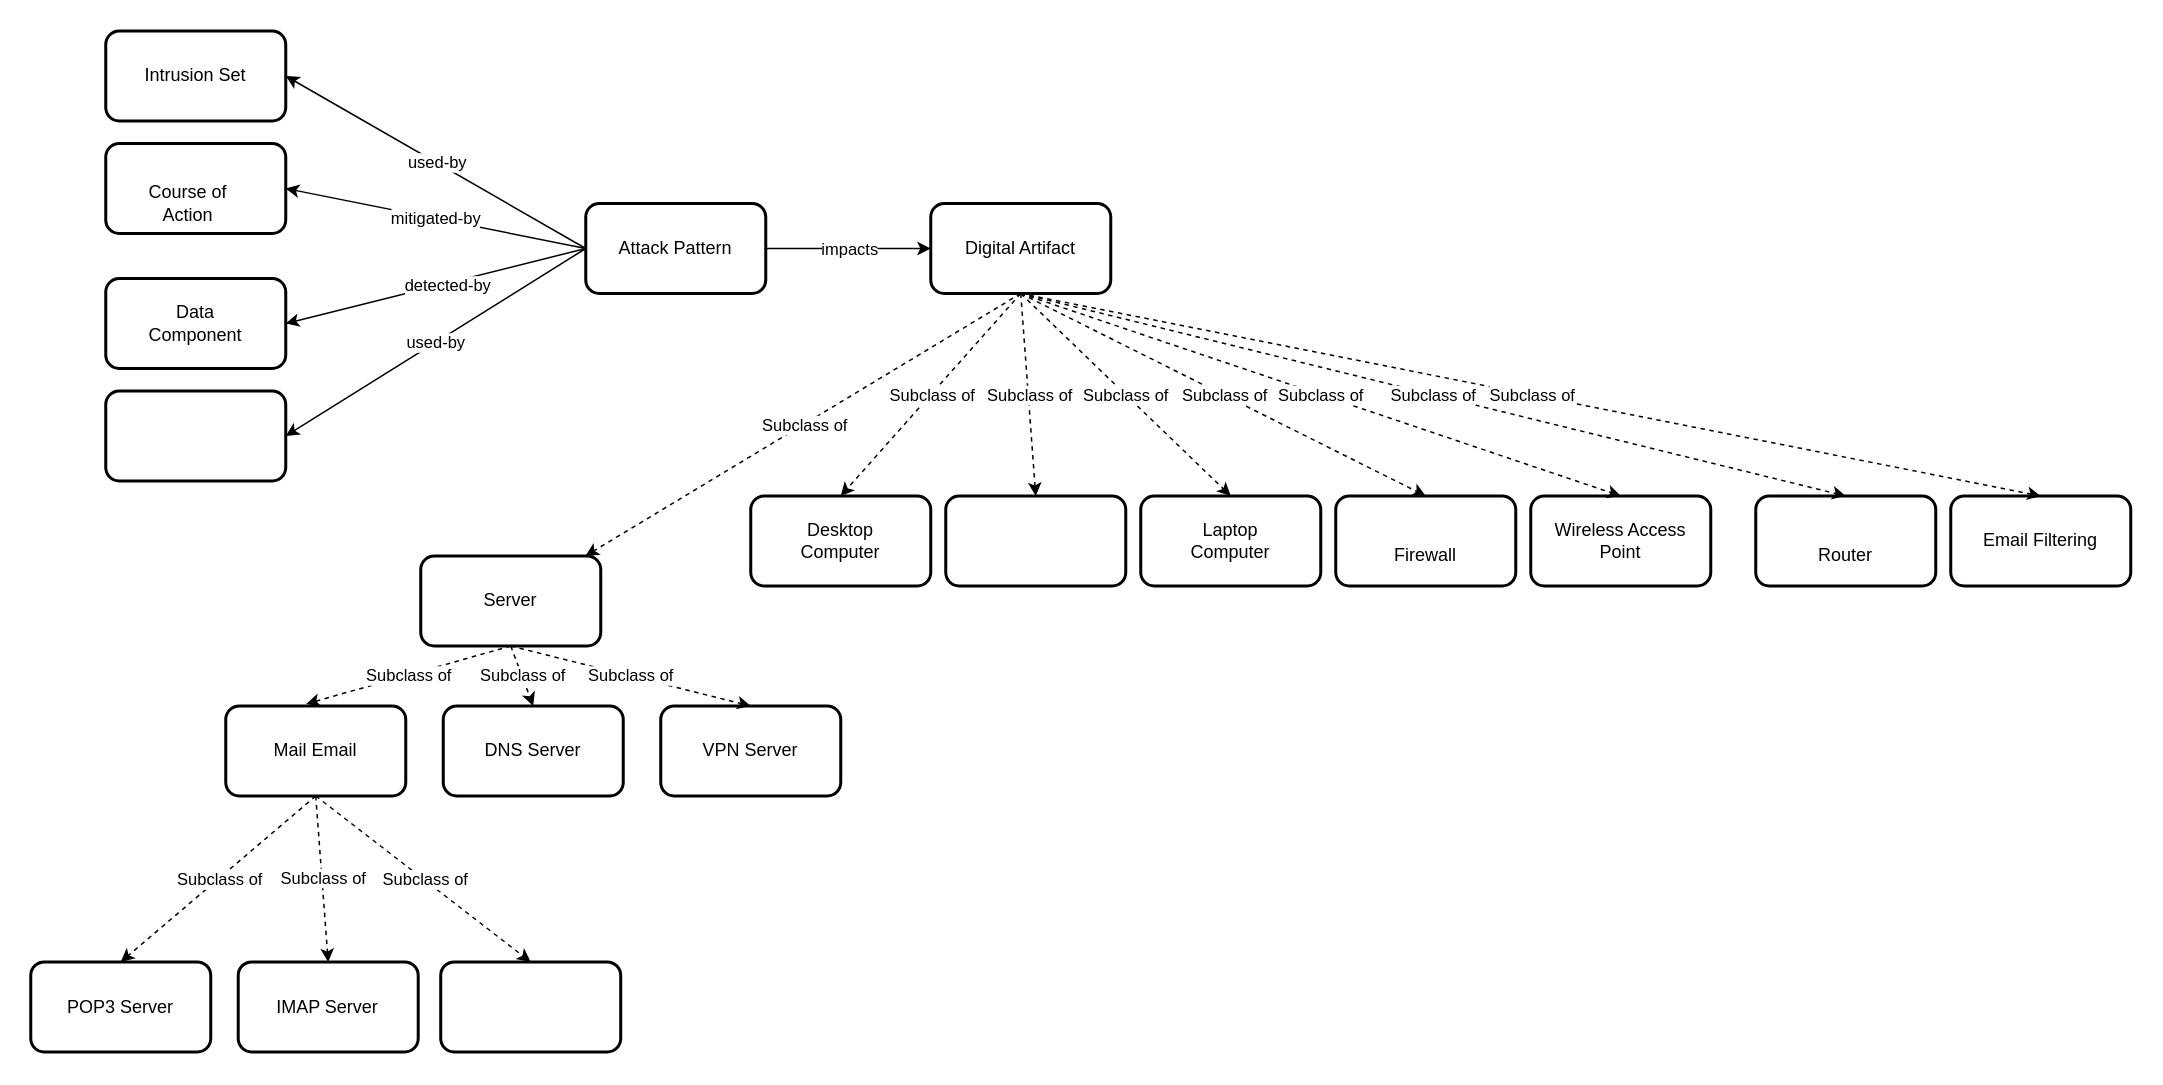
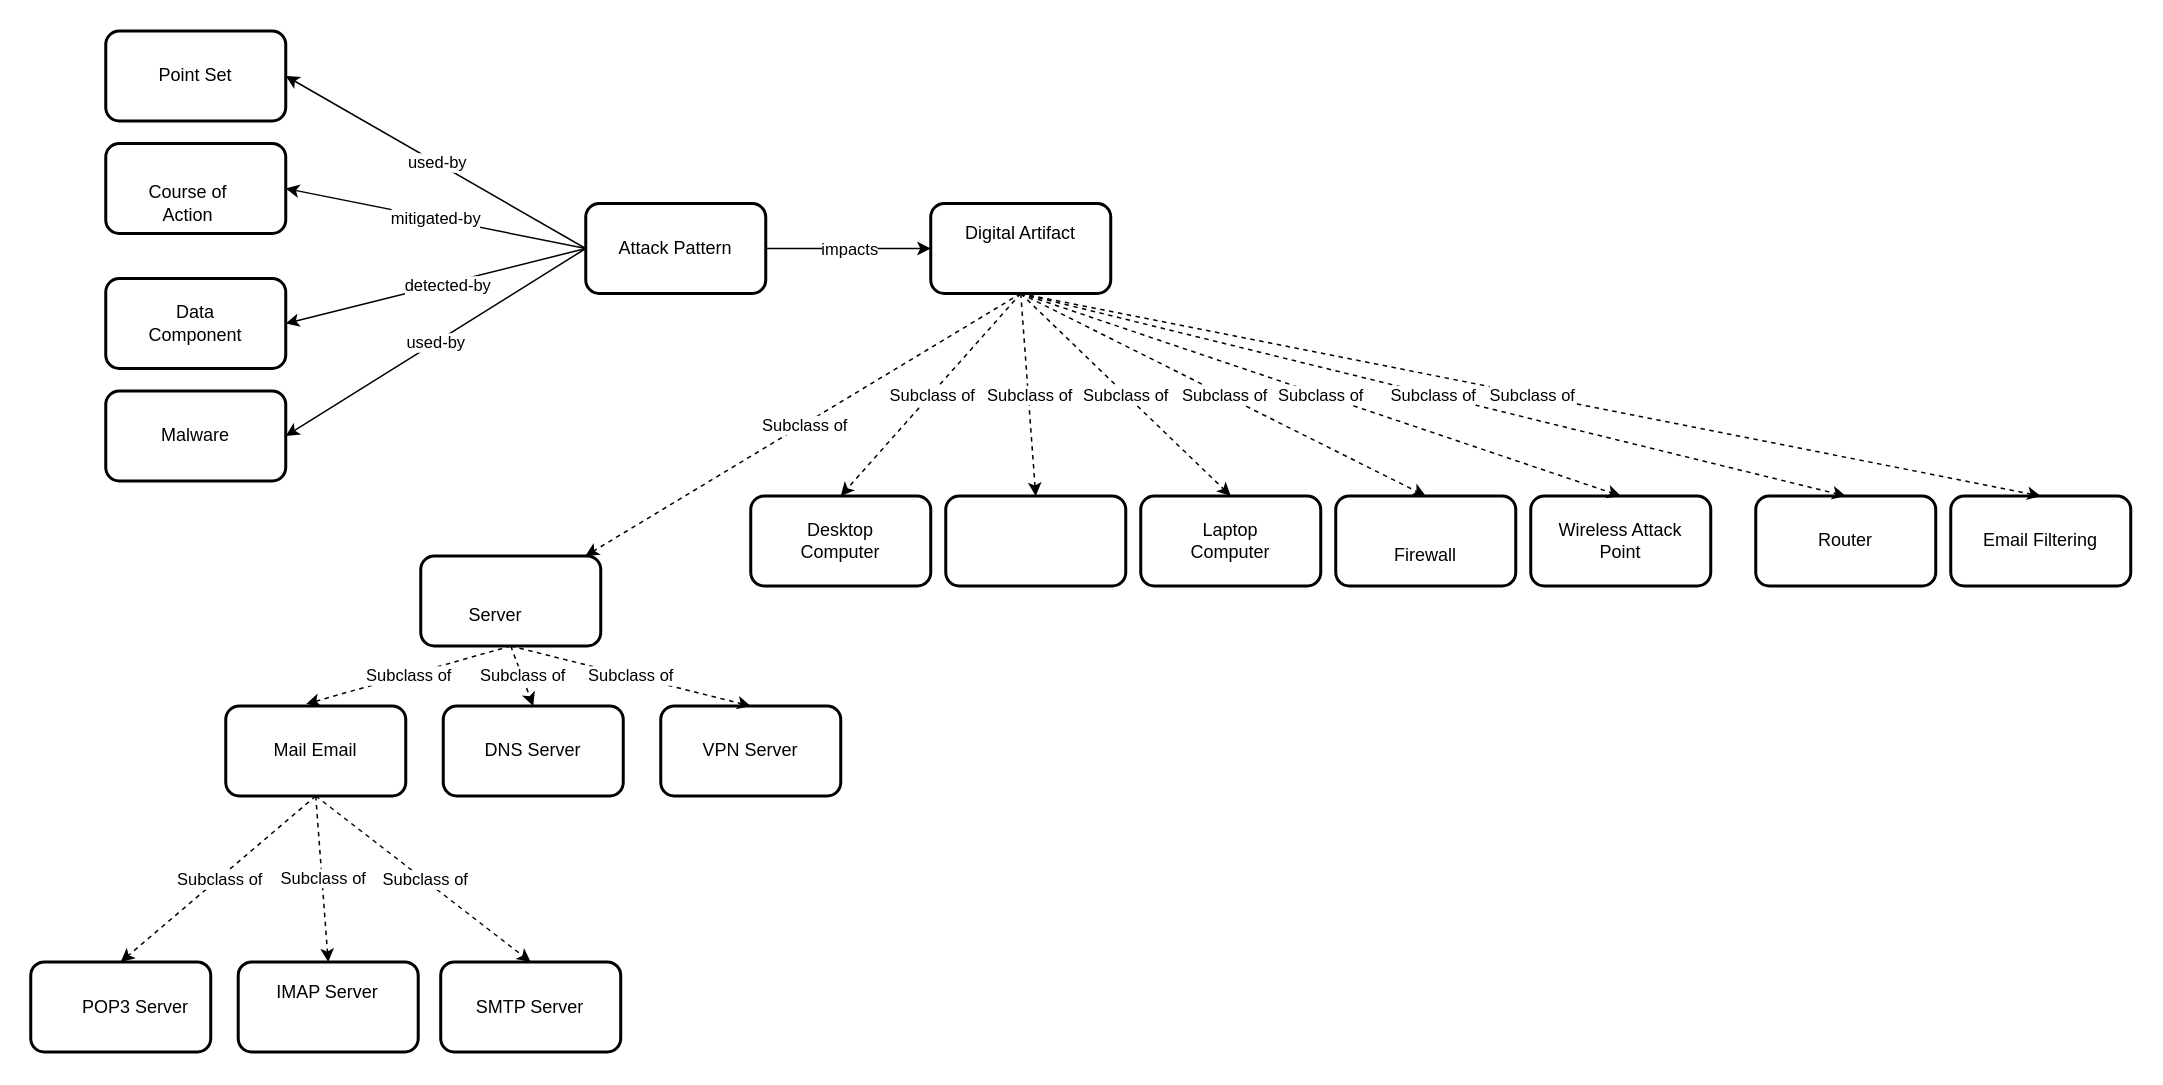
(196, 76) -> (196, 76)
(1021, 248) -> (1021, 233)
none -> (196, 436)
(1621, 541) -> (1621, 541)
(1846, 556) -> (1846, 541)
(511, 601) -> (496, 616)
(121, 1007) -> (136, 1007)
(328, 1007) -> (328, 992)
none -> (531, 1007)
